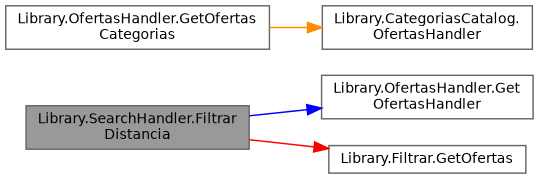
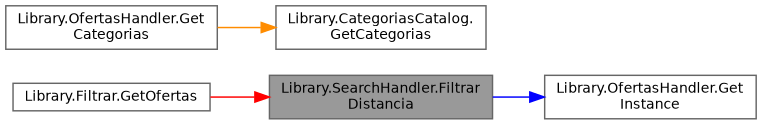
(138, 28) -> (112, 28)
(427, 28) -> (381, 28)
(427, 97) -> (650, 97)
(282, 143) -> (232, 97)
